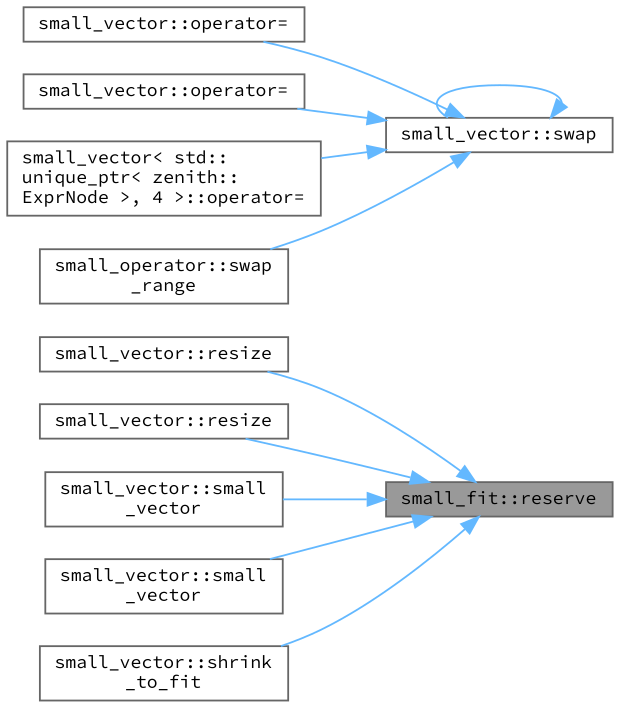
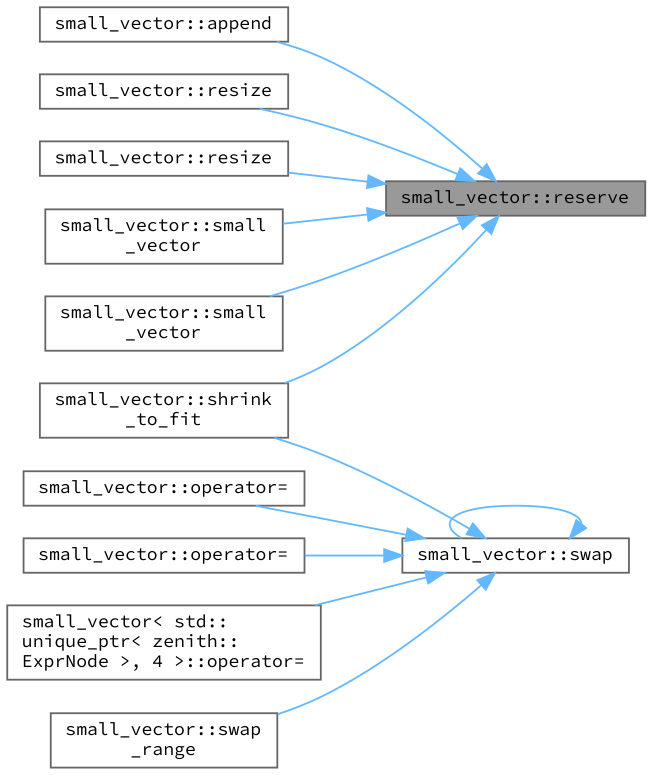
none -> (164, 24)
(164, 276) -> (164, 740)
none -> (374, 478)
(499, 499) -> (516, 198)
